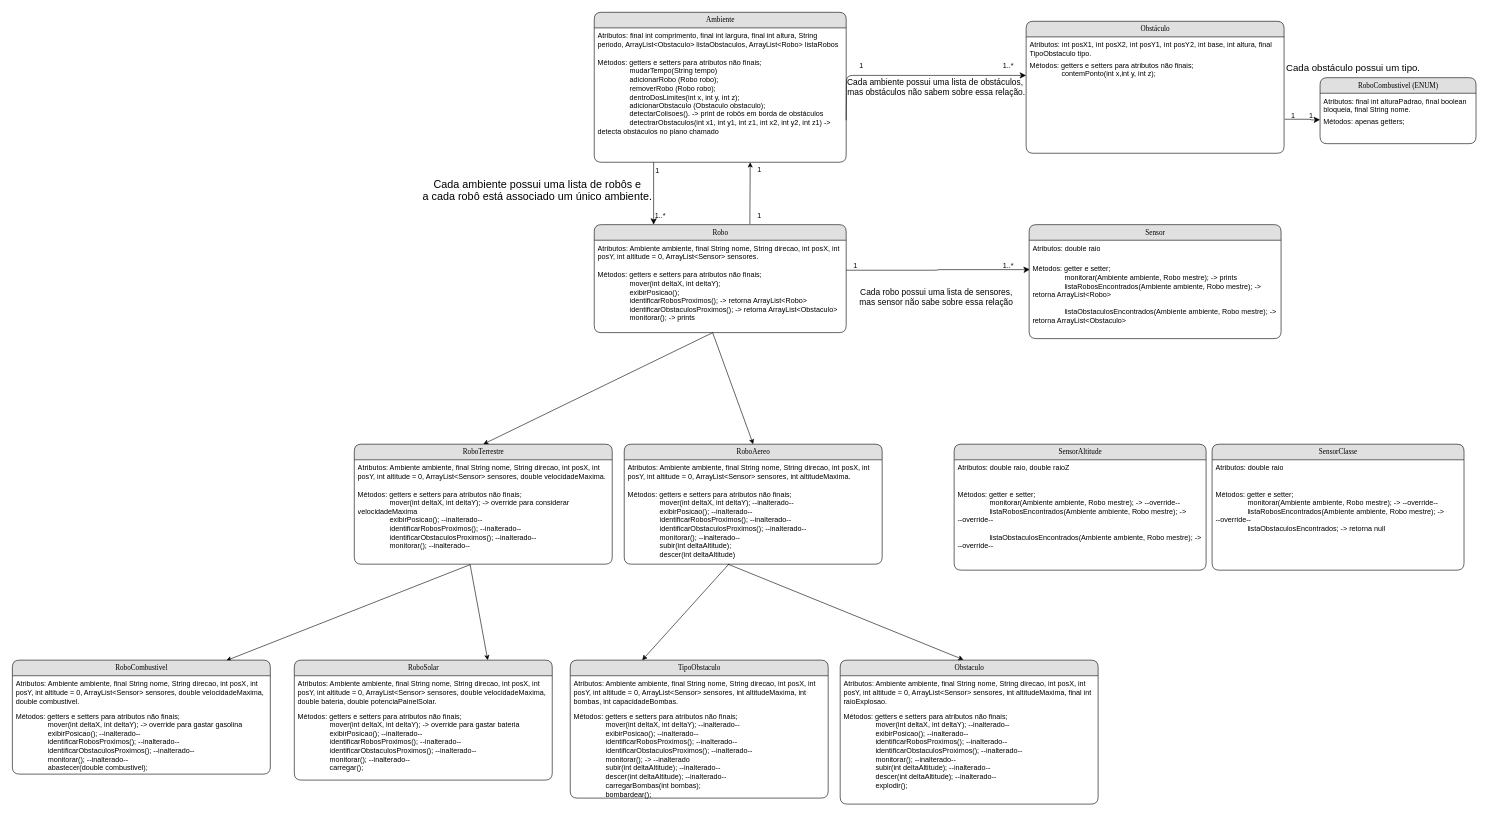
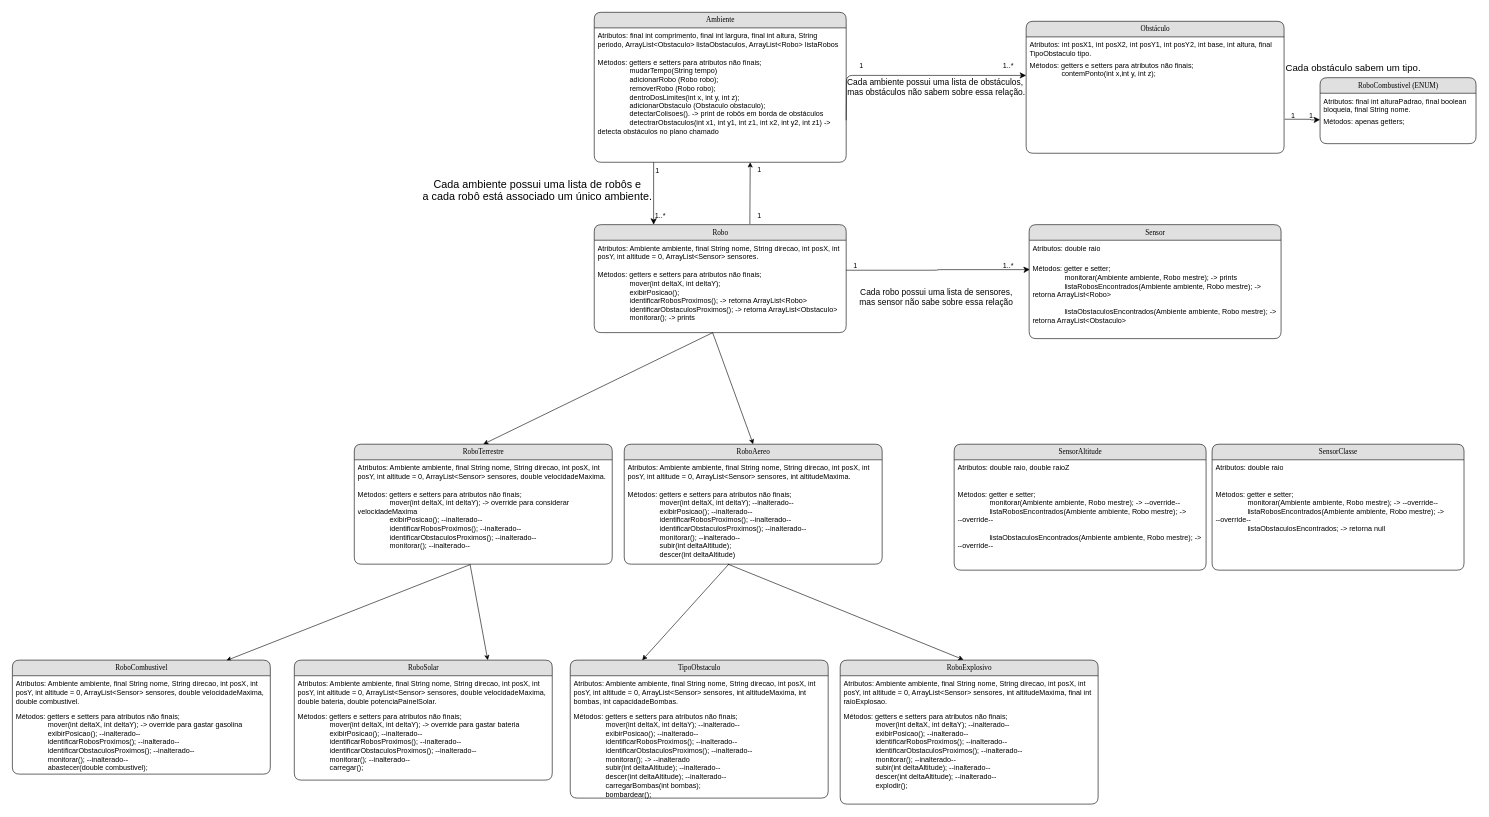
(1354, 72) -> (1354, 72)
(970, 668) -> (970, 668)
